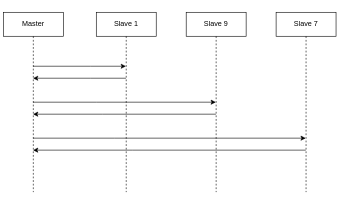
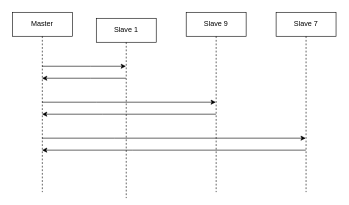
(33, 102) -> (42, 102)
(126, 102) -> (126, 108)
